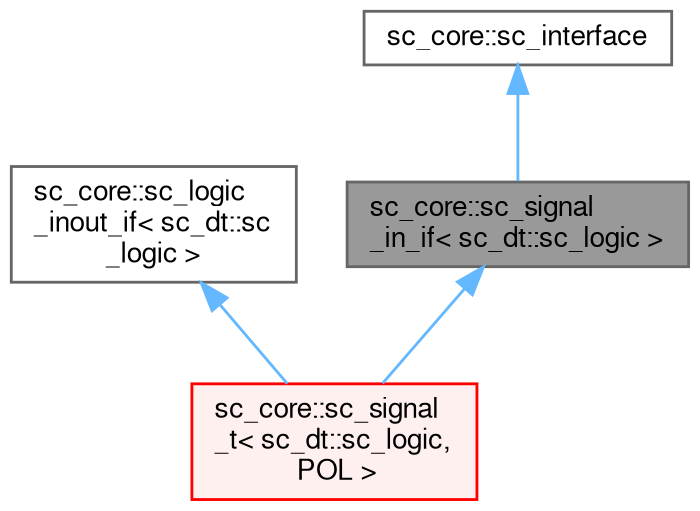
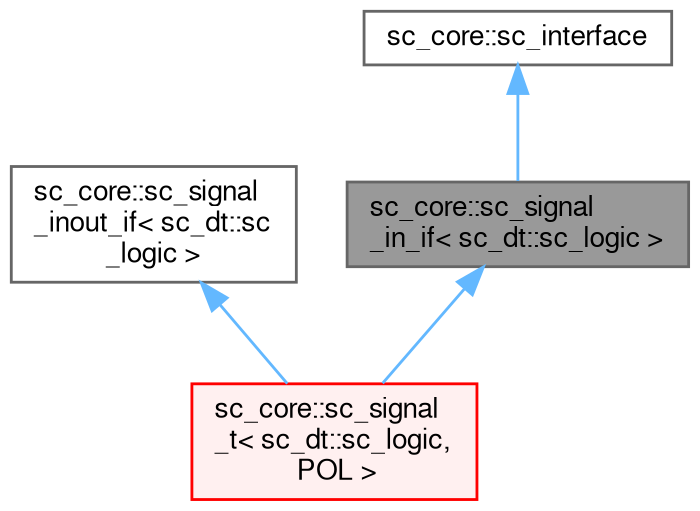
(154, 224) -> (154, 224)
